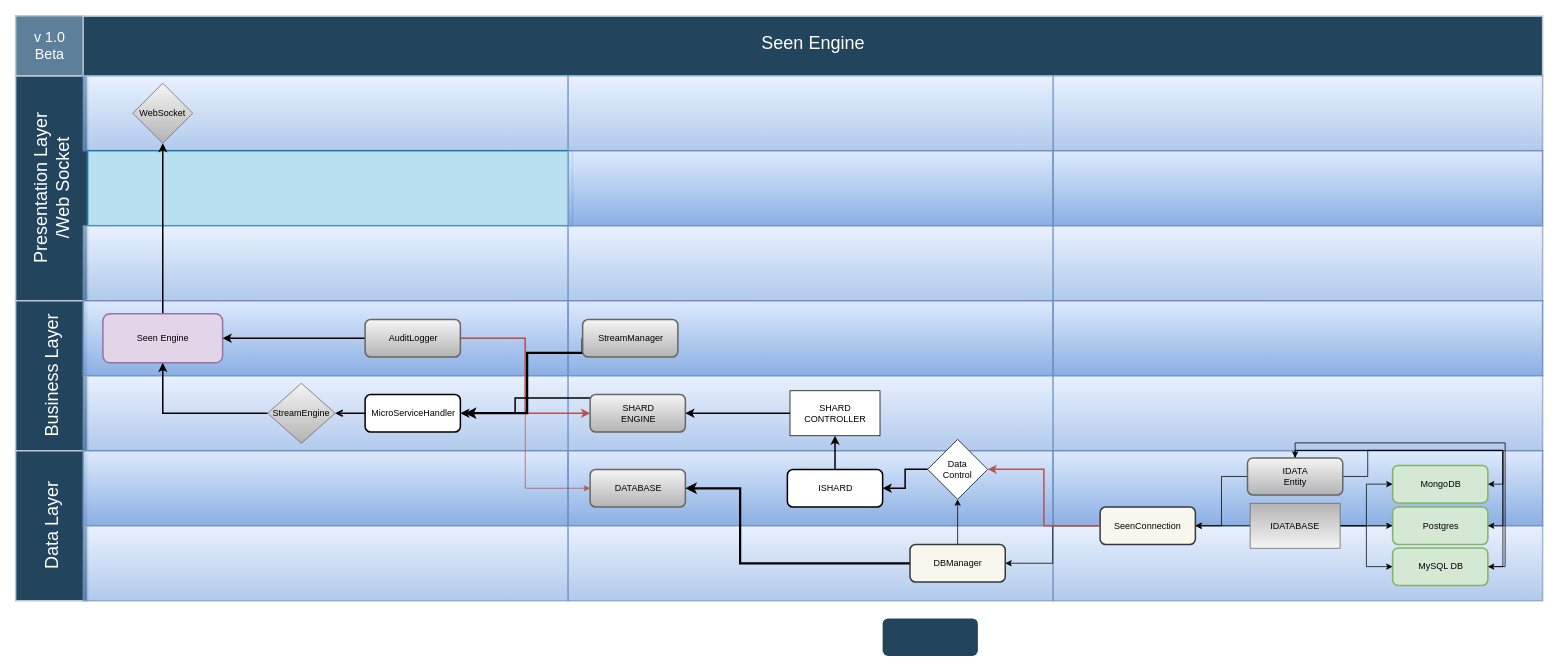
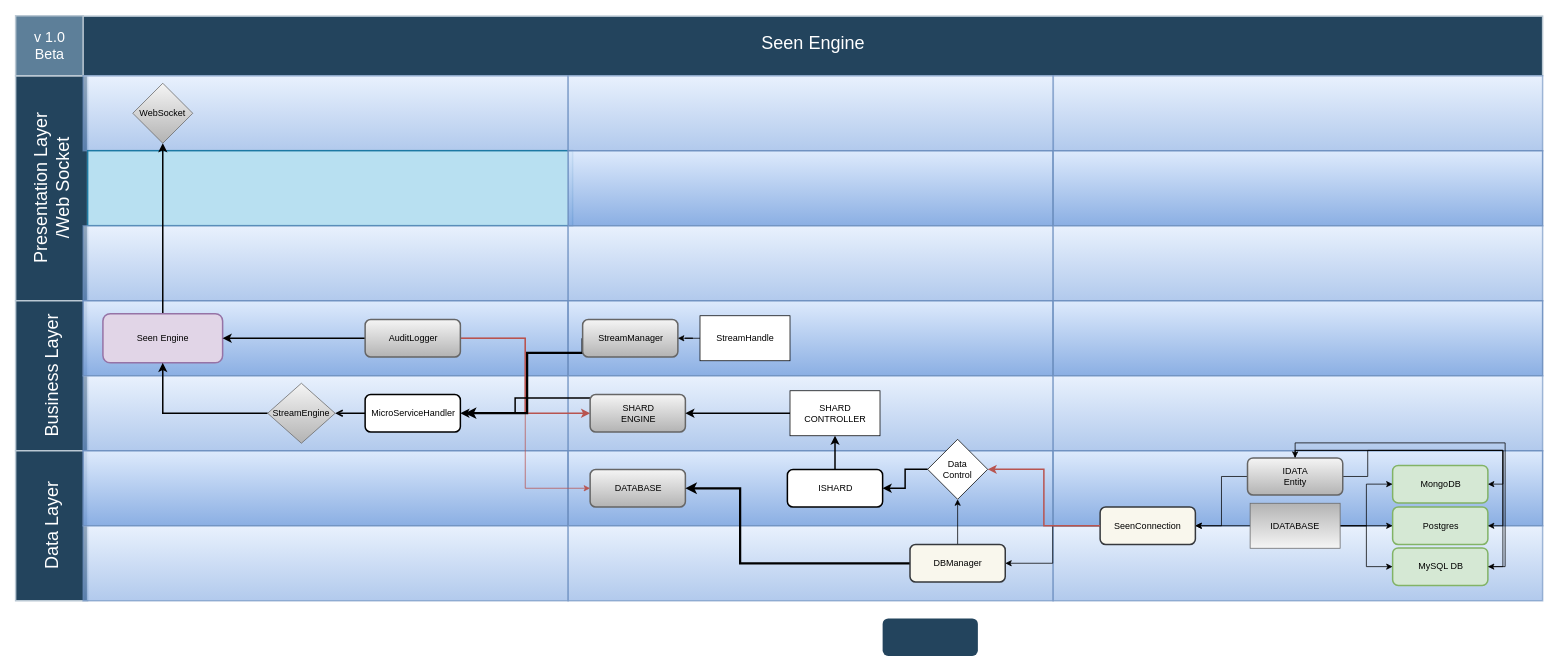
none -> (686, 338)
none -> (745, 338)
